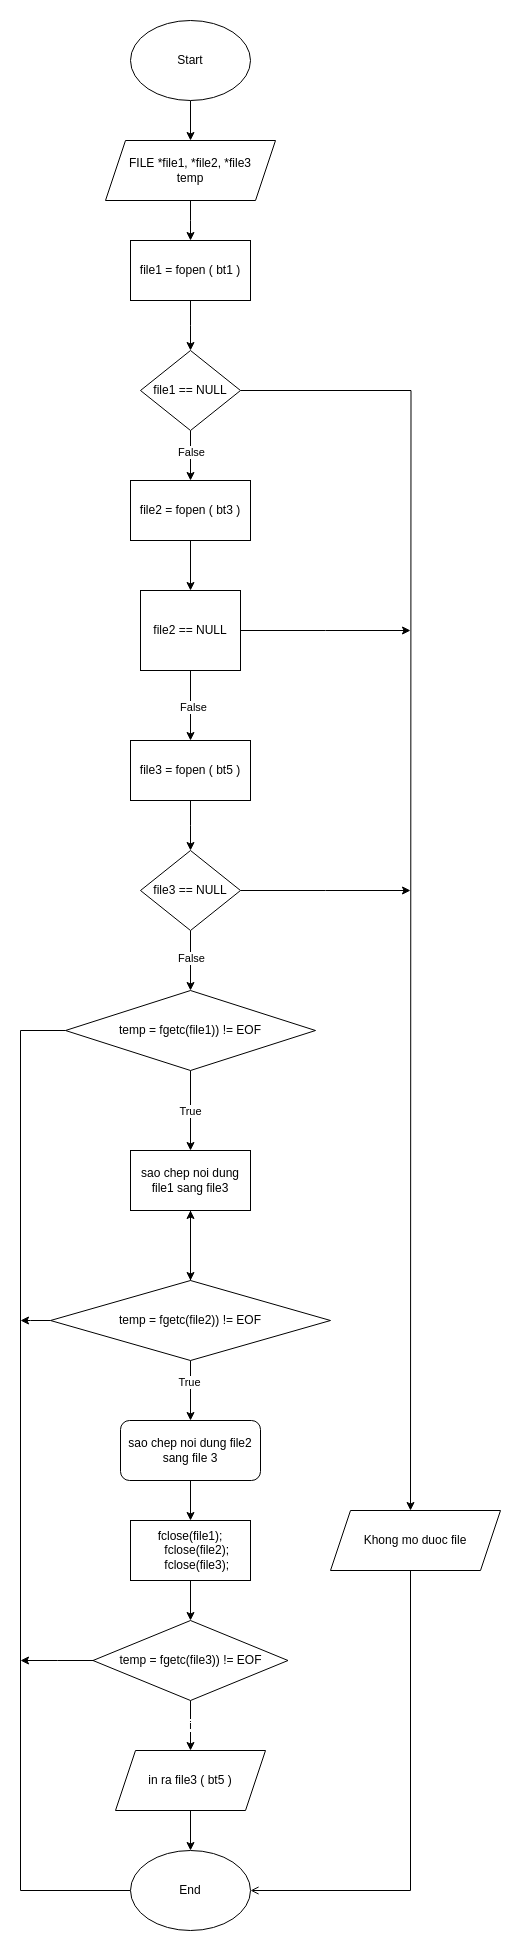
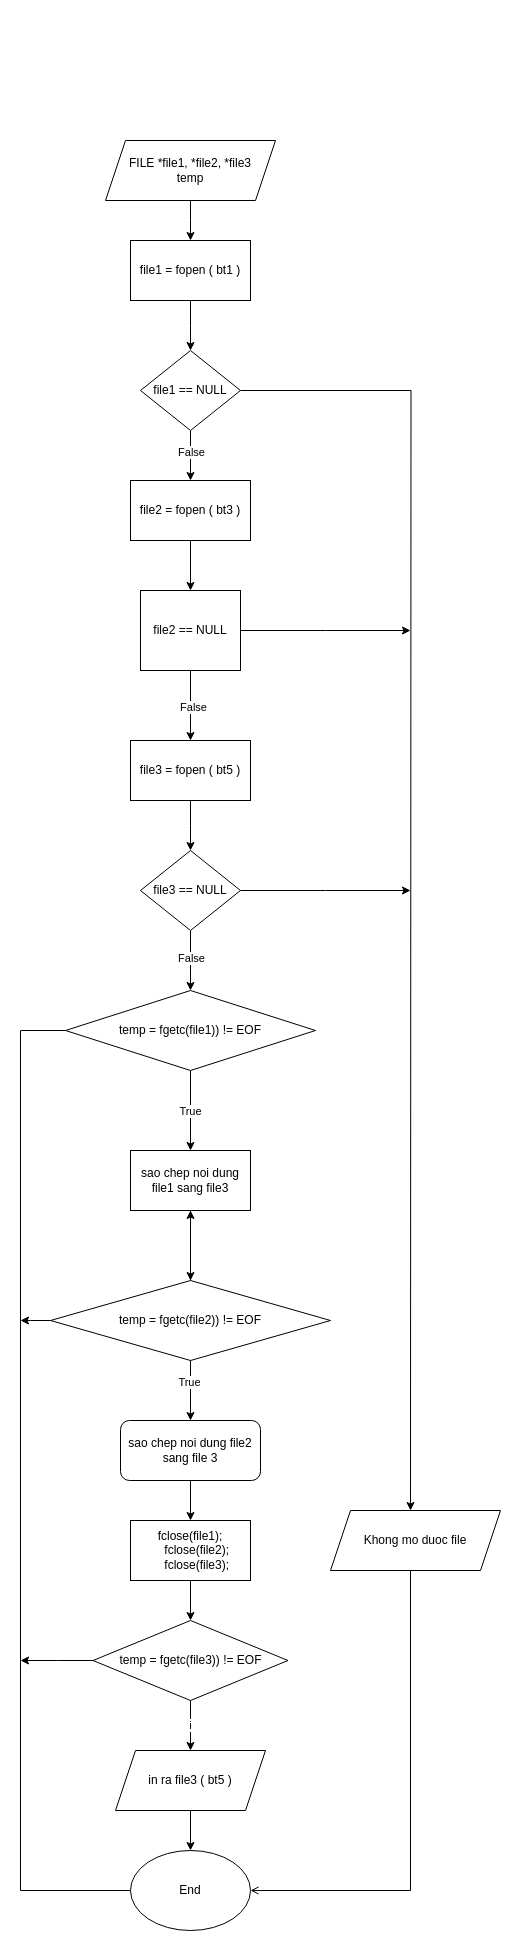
(191, 61) -> none
(191, 117) -> none
